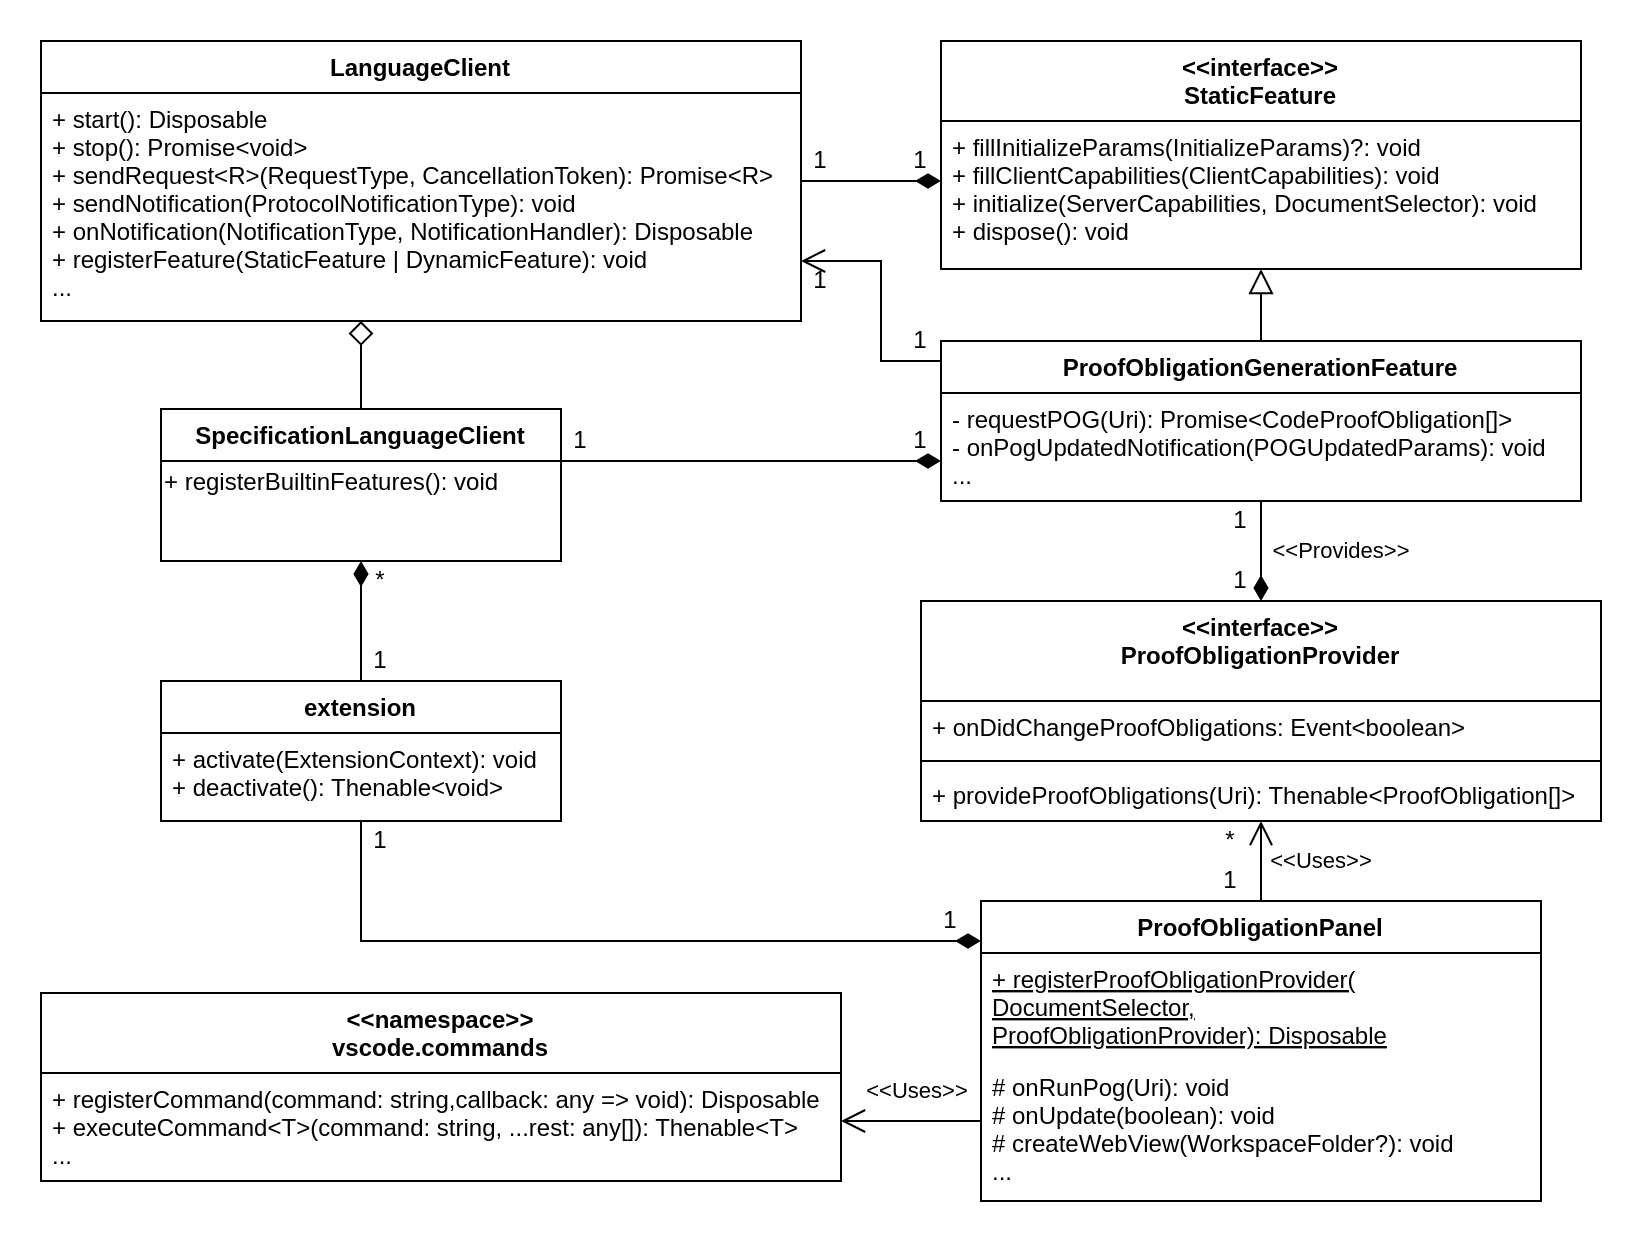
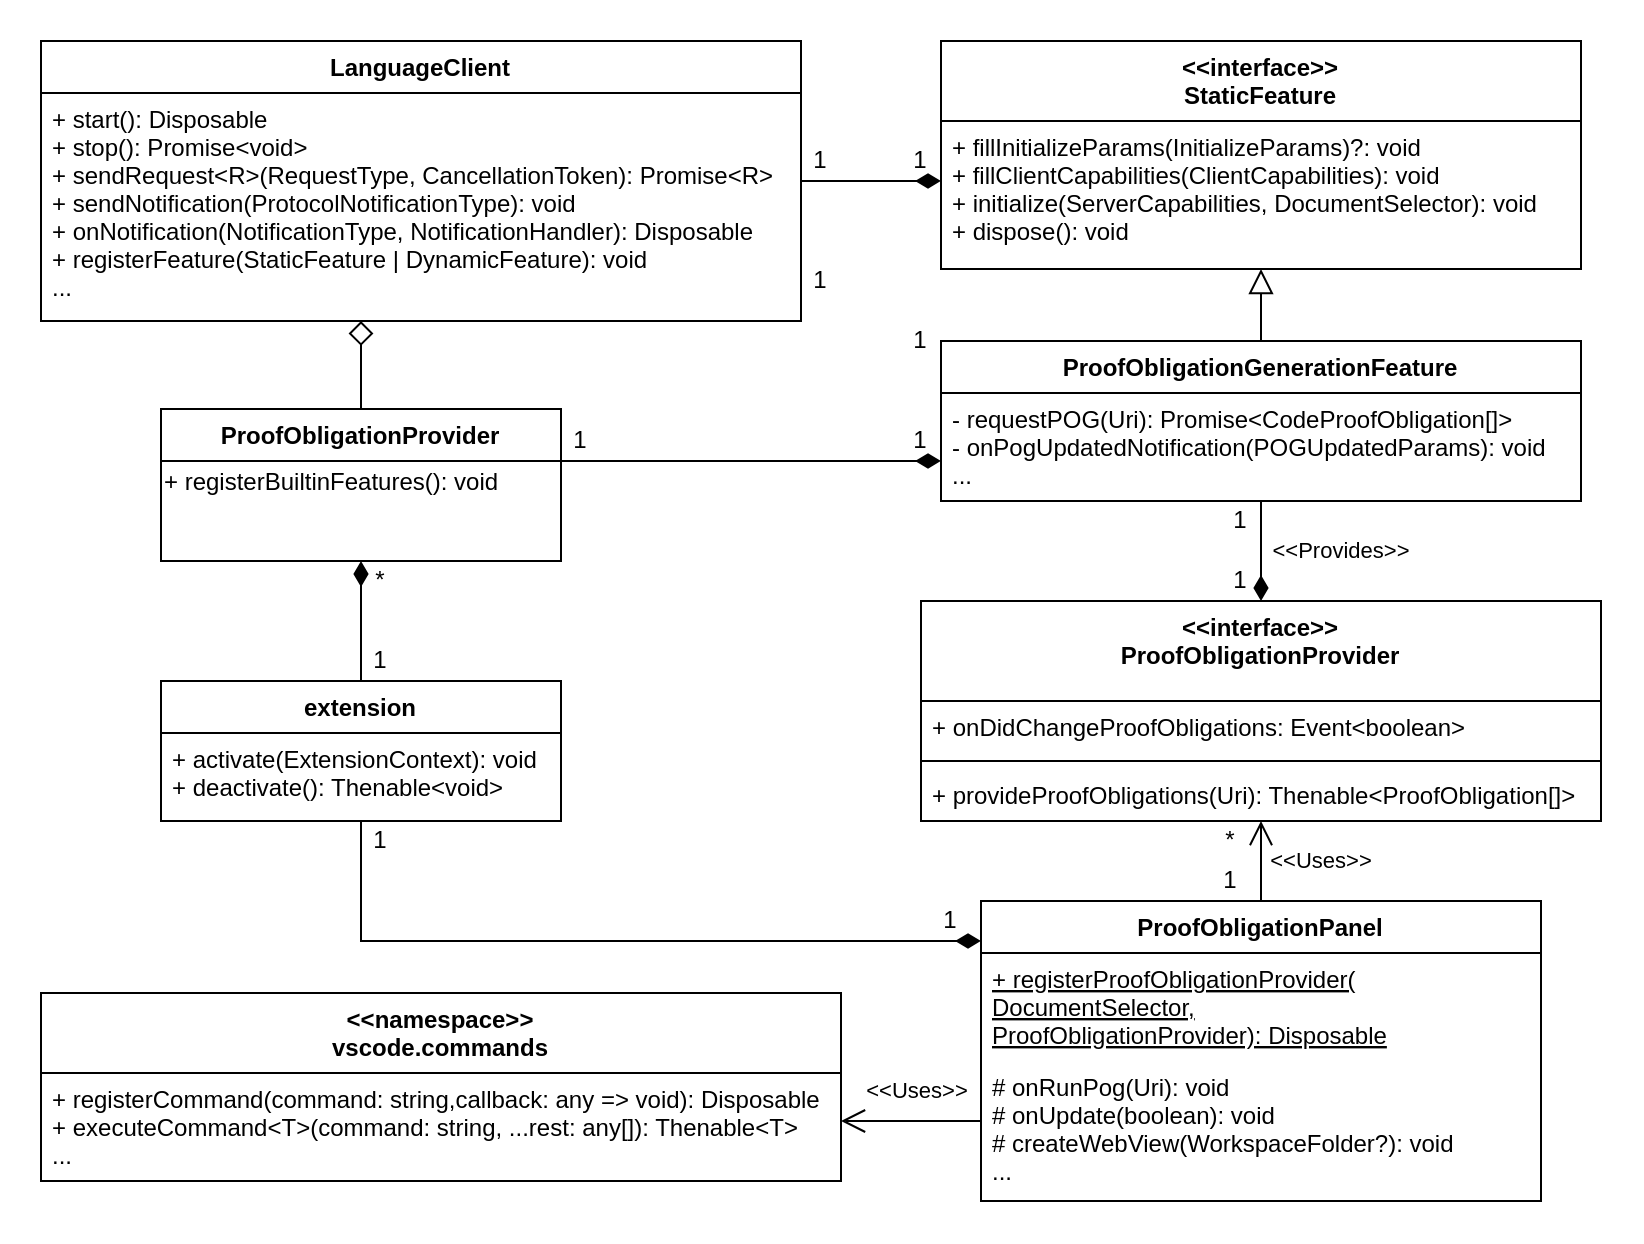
(881, 304) -> none
(360, 436) -> (360, 436)
